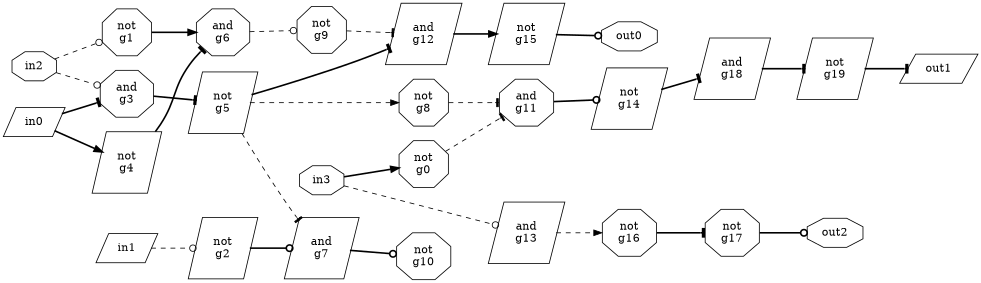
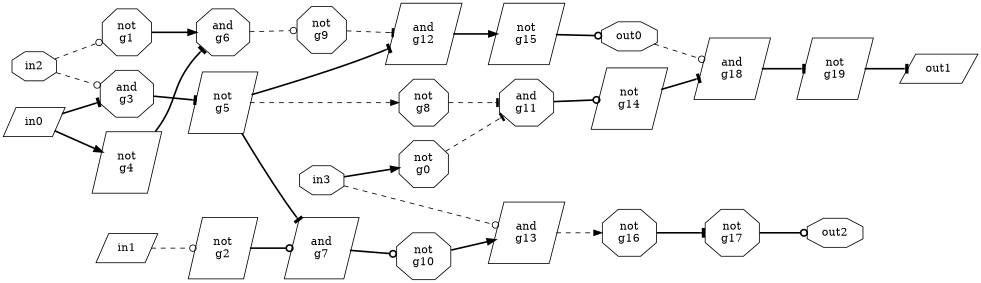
none -> (676, 51)
(268, 176) -> (268, 176)
none -> (469, 246)
